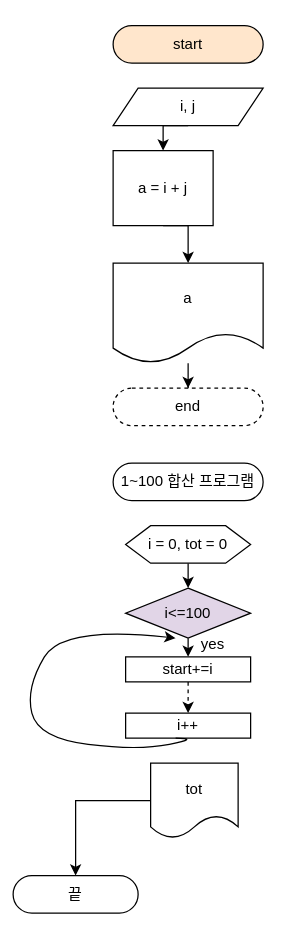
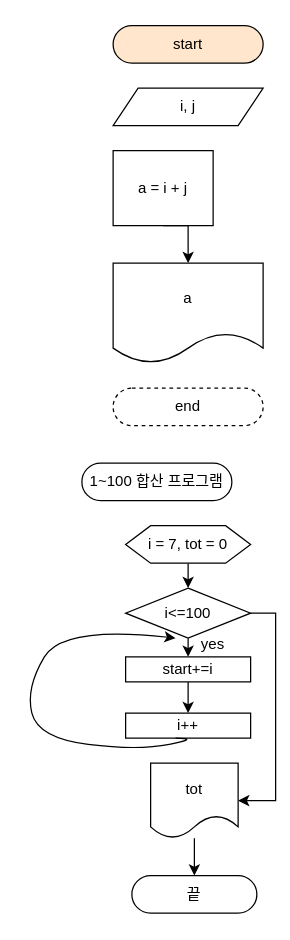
(163, 133) -> none
(188, 380) -> none
(188, 482) -> (157, 482)
(188, 544) -> (188, 544)
(188, 613) -> (188, 613)
(188, 694) -> (188, 694)
none -> (276, 708)
(76, 894) -> (194, 894)
